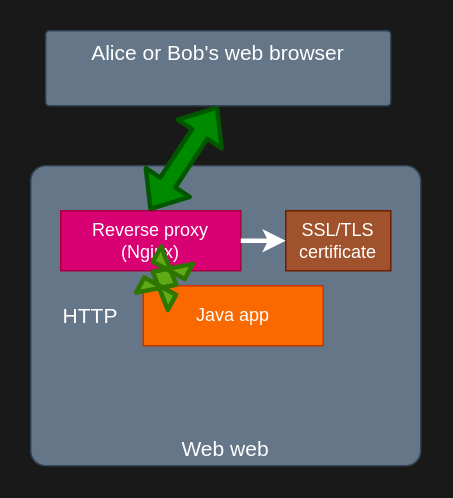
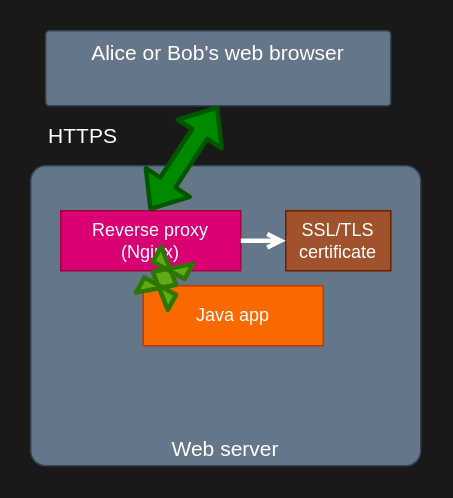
none -> (83, 136)
(268, 241) -> (267, 241)
(91, 316) -> none
(226, 449) -> (226, 449)
